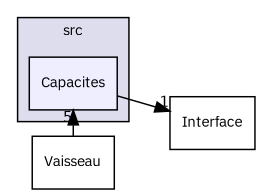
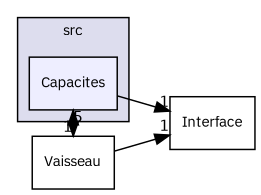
none -> (73, 116)
none -> (135, 145)
